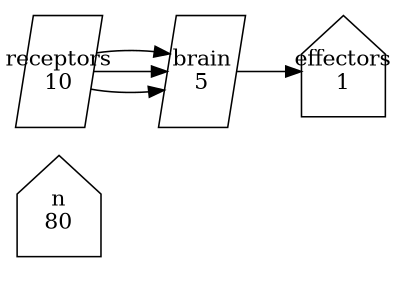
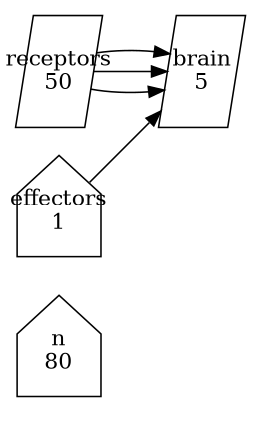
(59, 71) -> (59, 71)
(261, 71) -> (119, 152)
